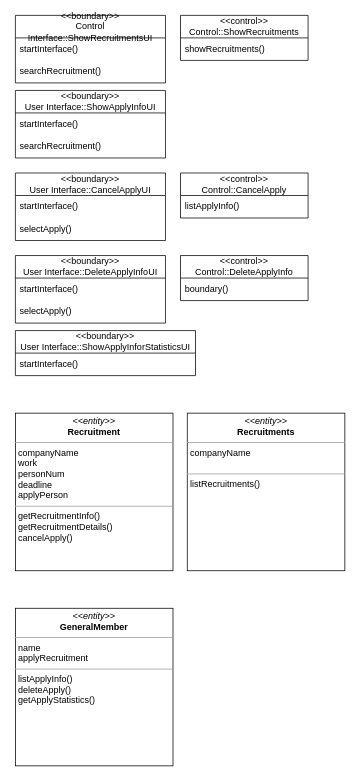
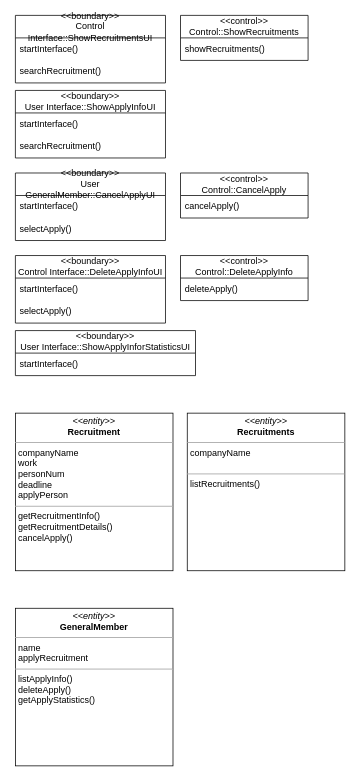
(90, 184) -> (90, 184)
(219, 207) -> (215, 207)
(90, 267) -> (90, 267)
(210, 289) -> (215, 289)
